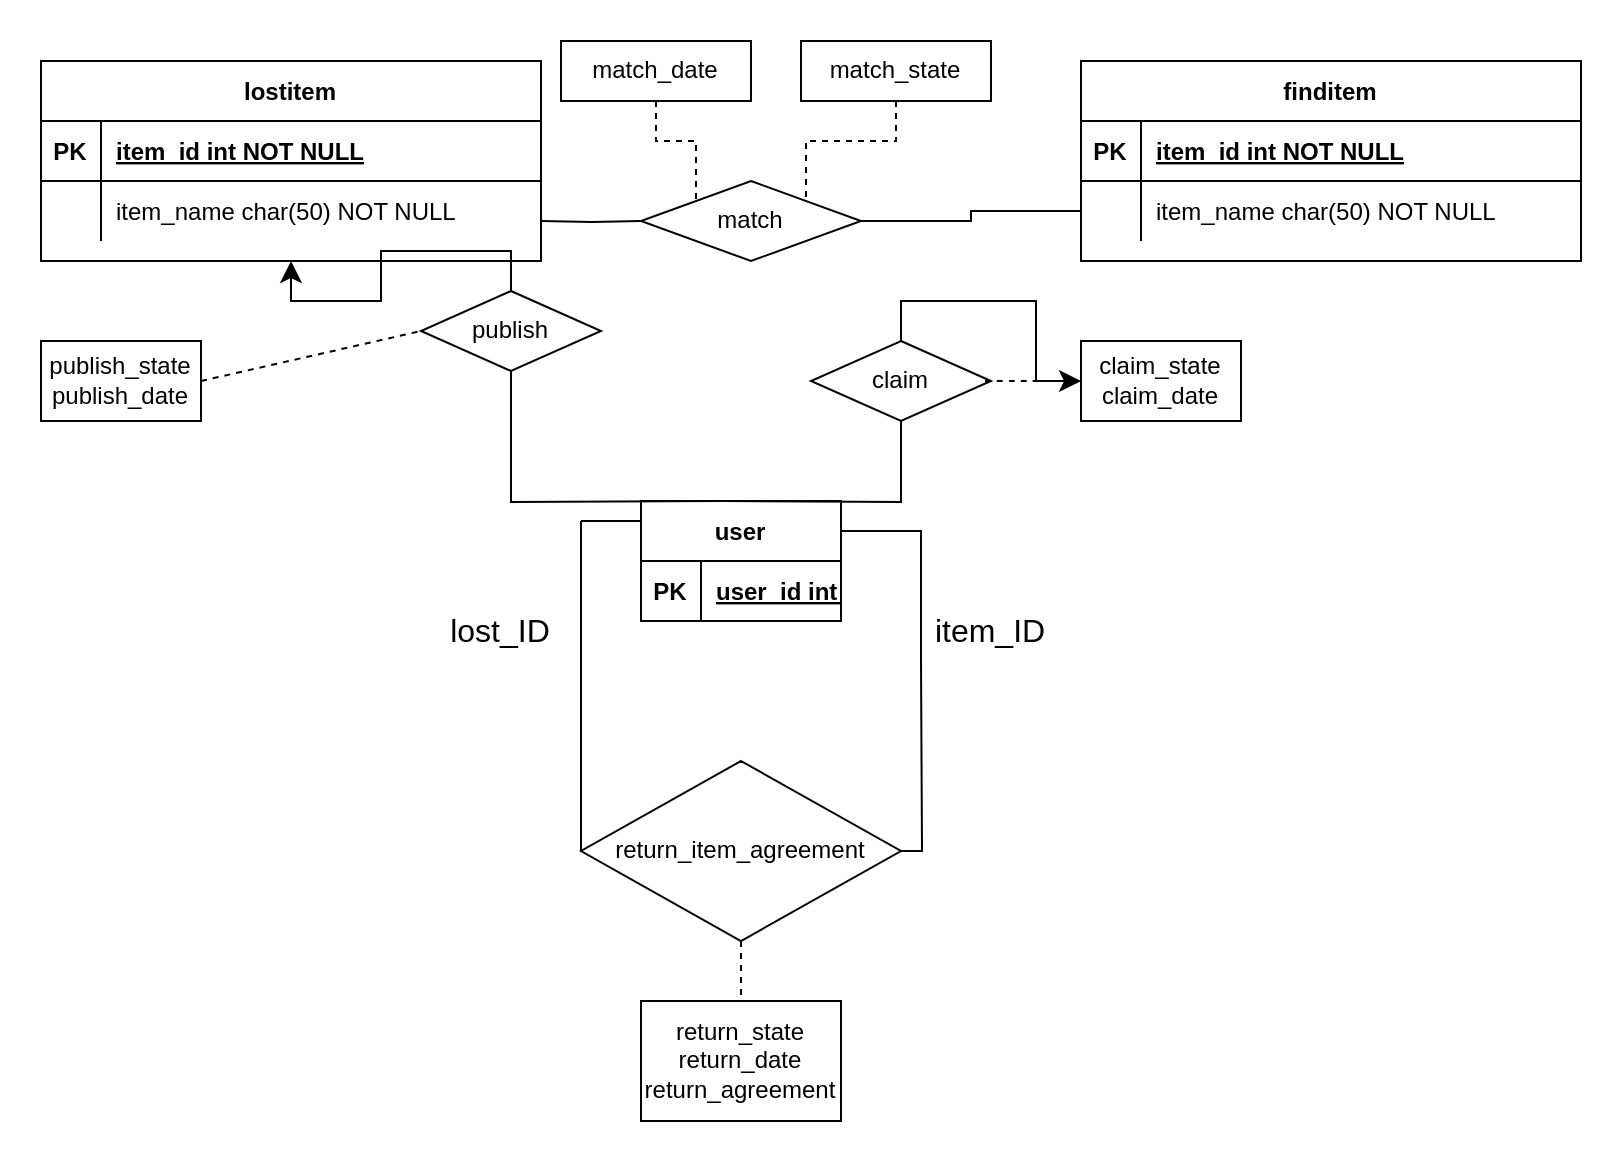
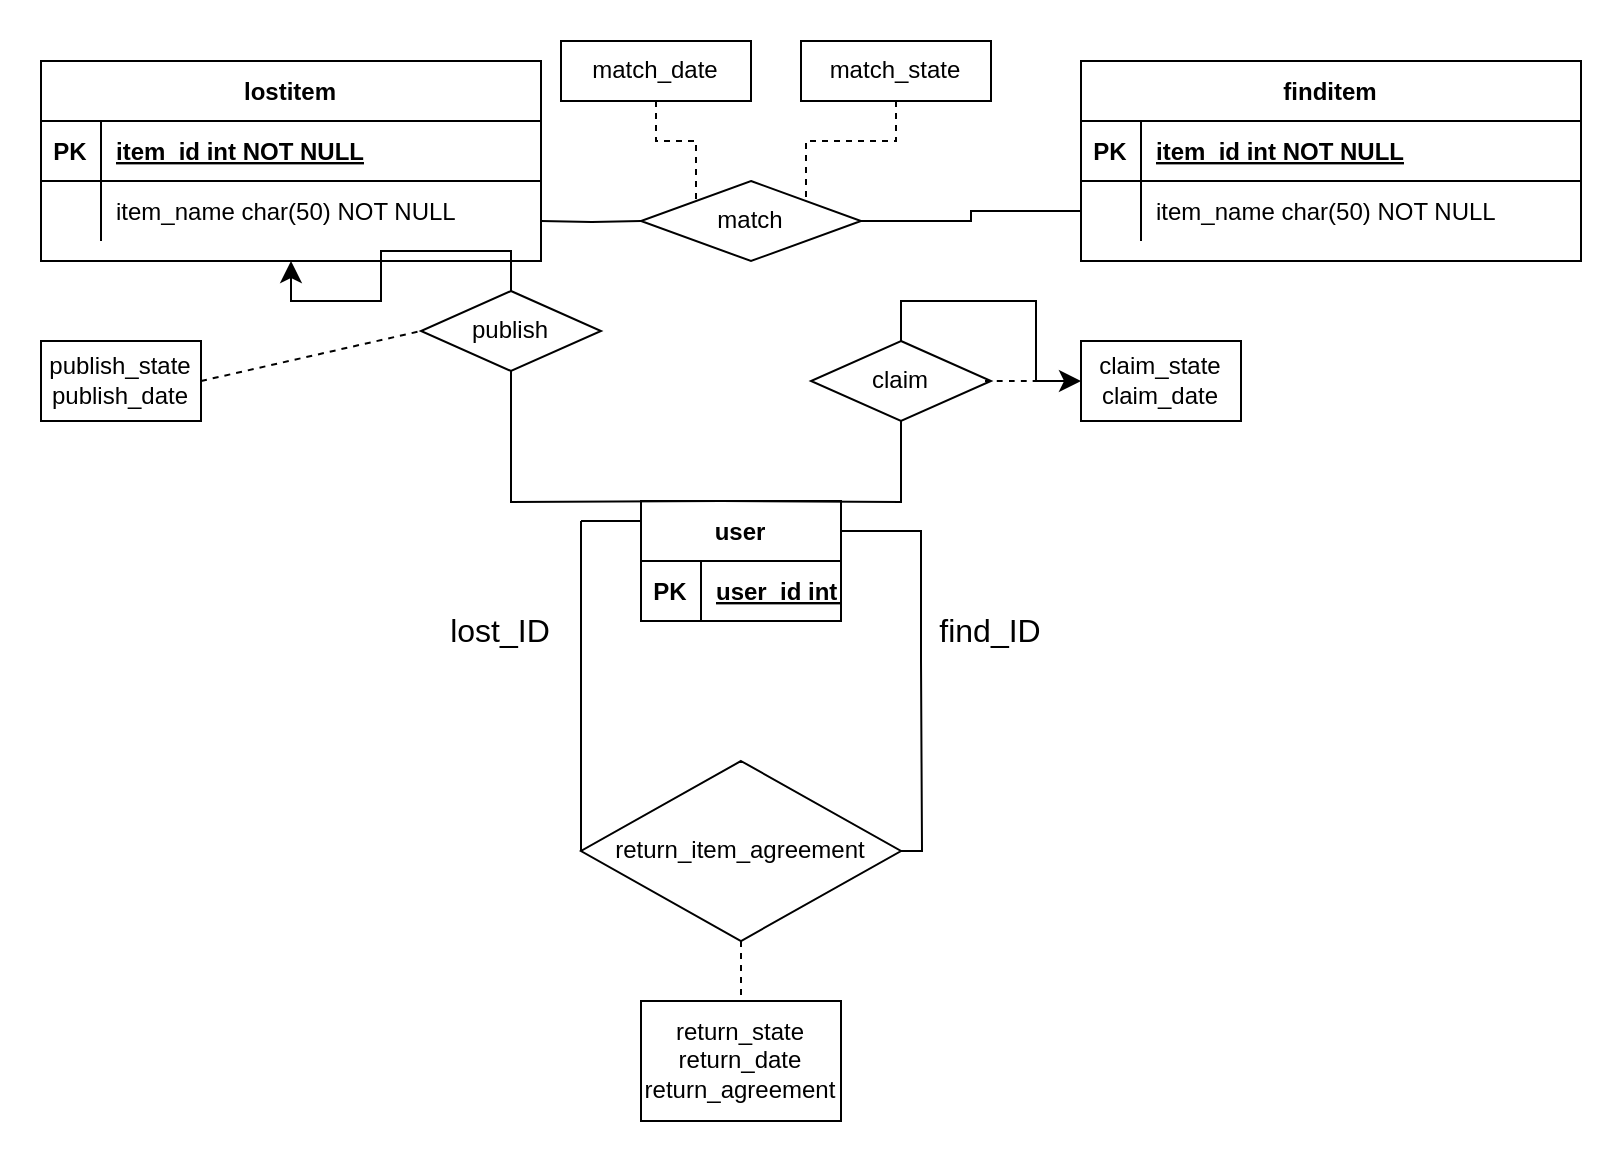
(991, 631) -> (991, 631)
